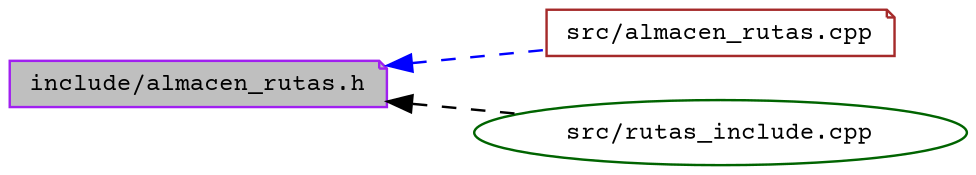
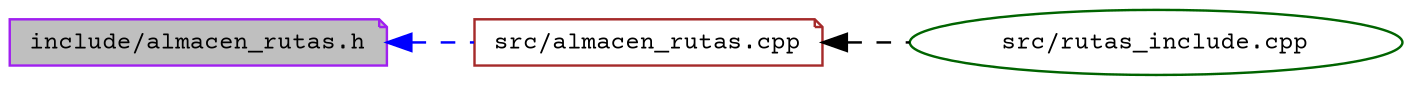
(466, 109) -> (879, 42)
